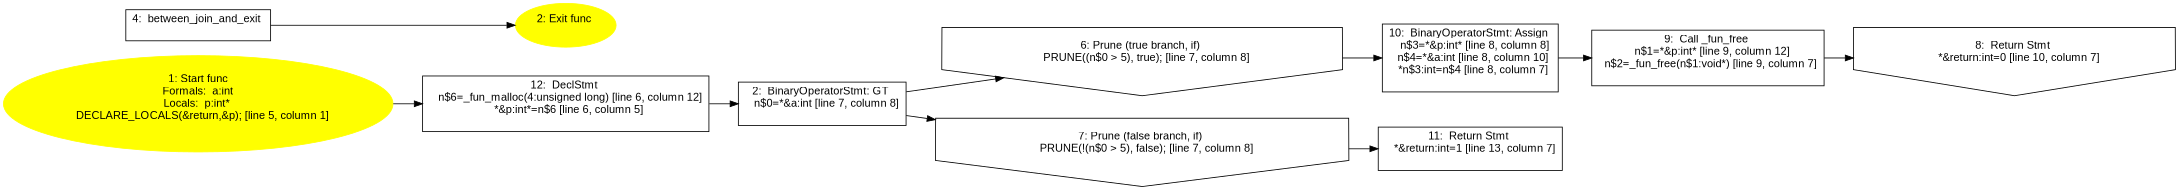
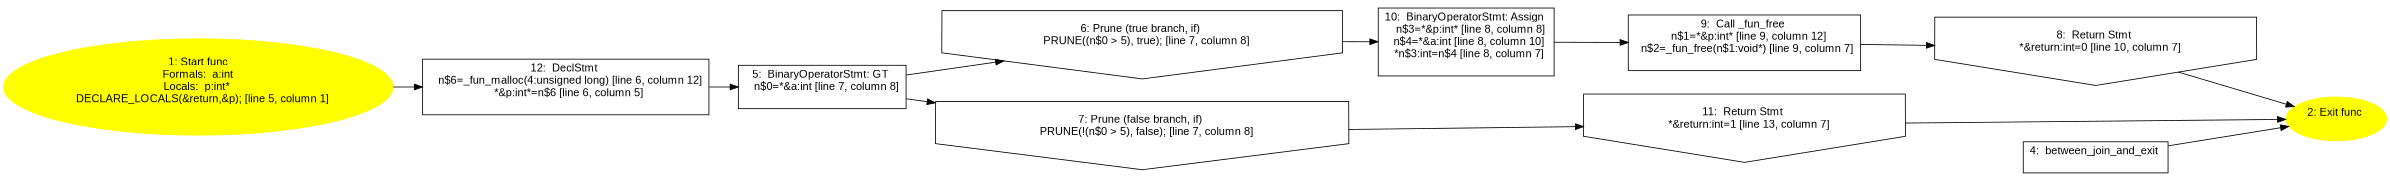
none -> (2232, 88)
(822, 104) -> (822, 87)
none -> (2091, 121)
(1470, 149) -> (1744, 125)
